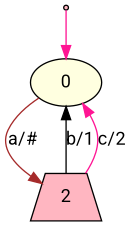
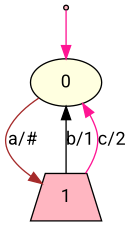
(66, 197) -> (66, 197)
